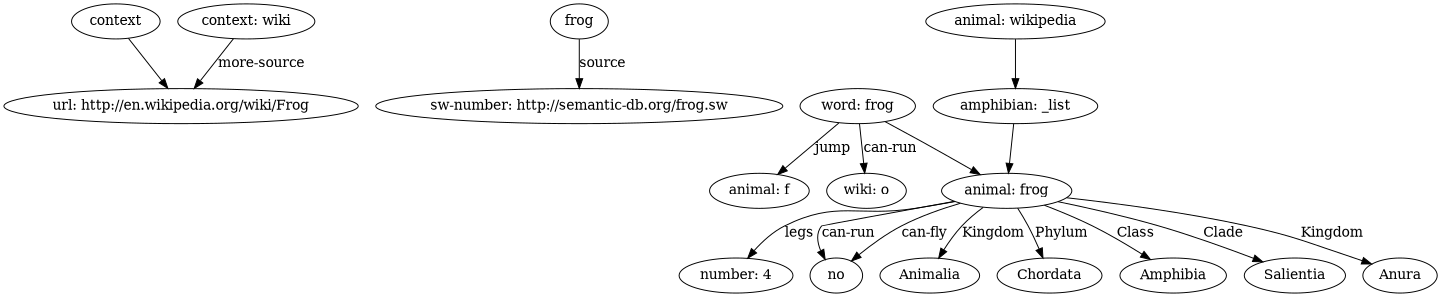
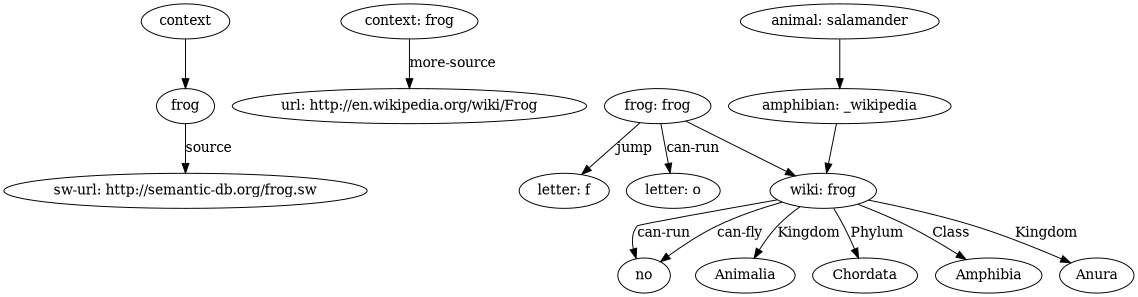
(246, 21) -> (409, 21)
(1015, 21) -> (840, 21)
(145, 60) -> (186, 59)
(579, 106) -> (186, 191)
(858, 106) -> (658, 106)
(1015, 106) -> (840, 106)
(759, 191) -> (564, 191)
(866, 191) -> (673, 191)
(1007, 191) -> (823, 191)
(736, 276) -> none
(1295, 276) -> none
